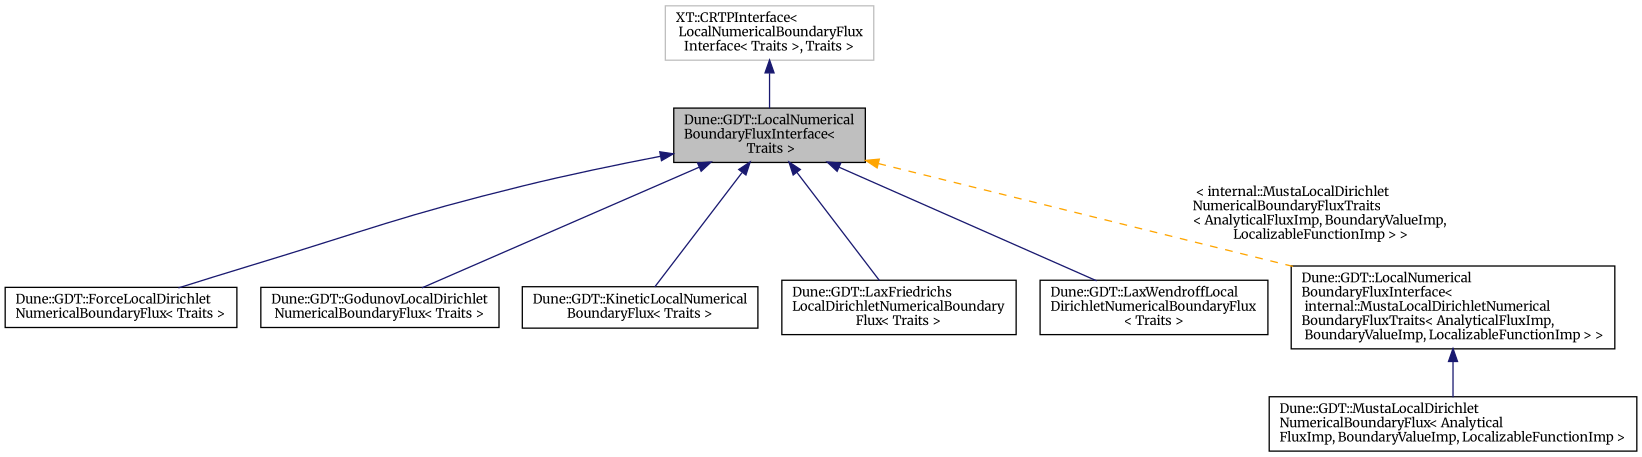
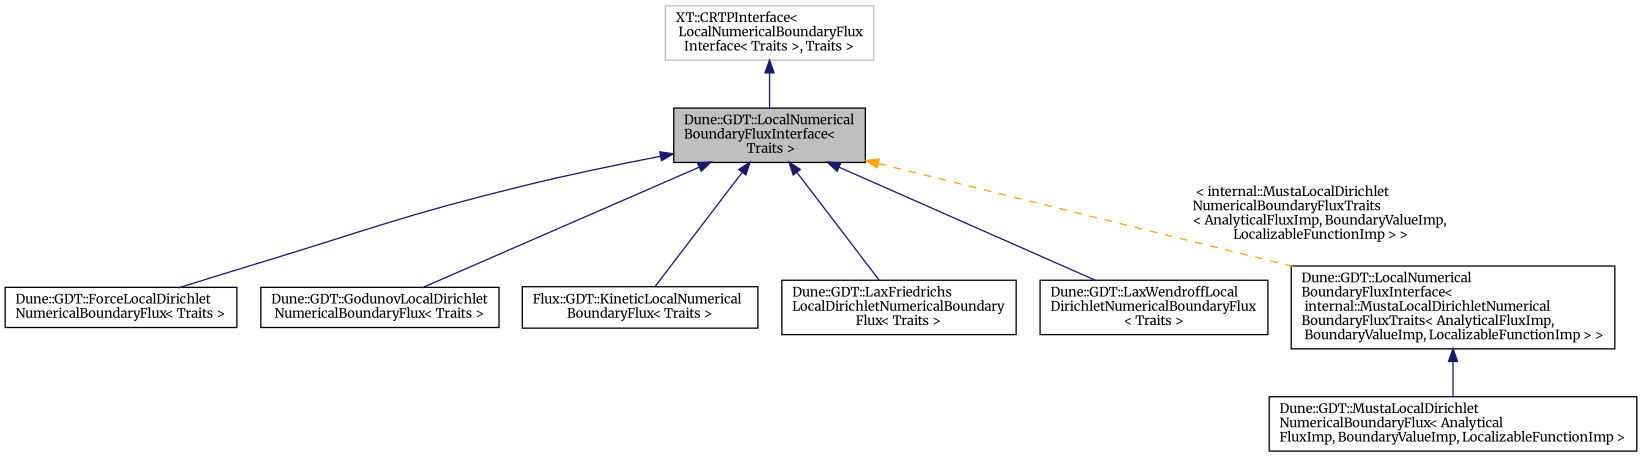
(640, 307) -> (640, 307)
